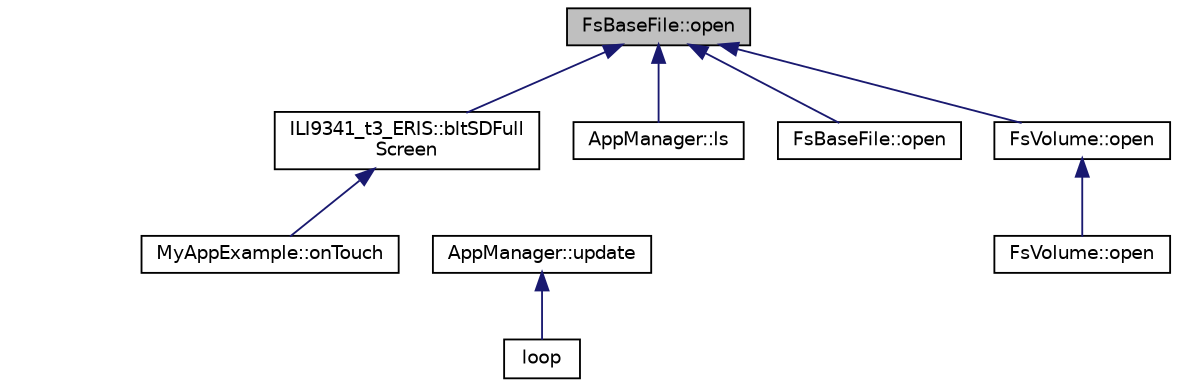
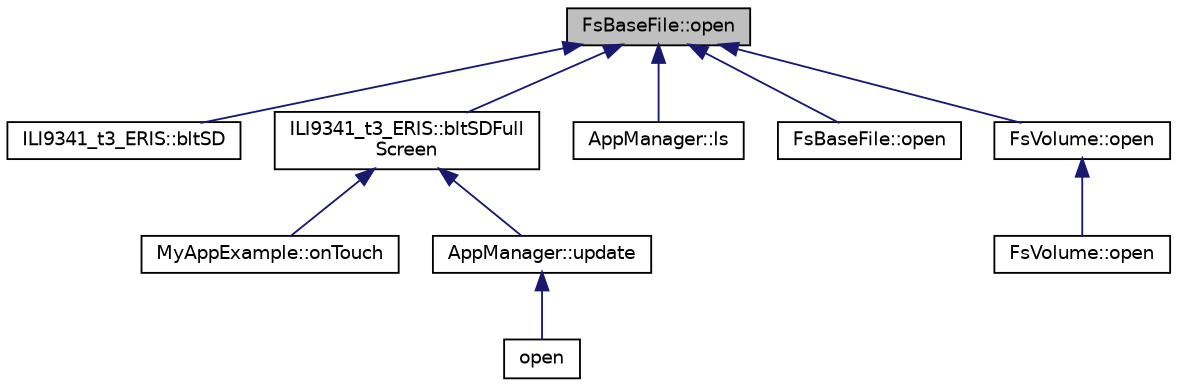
none -> (124, 141)
none -> (488, 209)
(542, 359) -> (542, 359)
